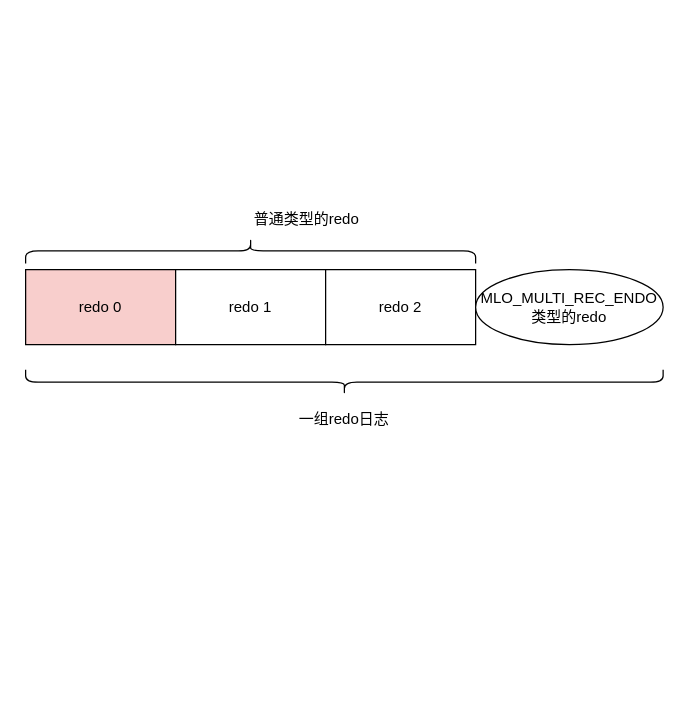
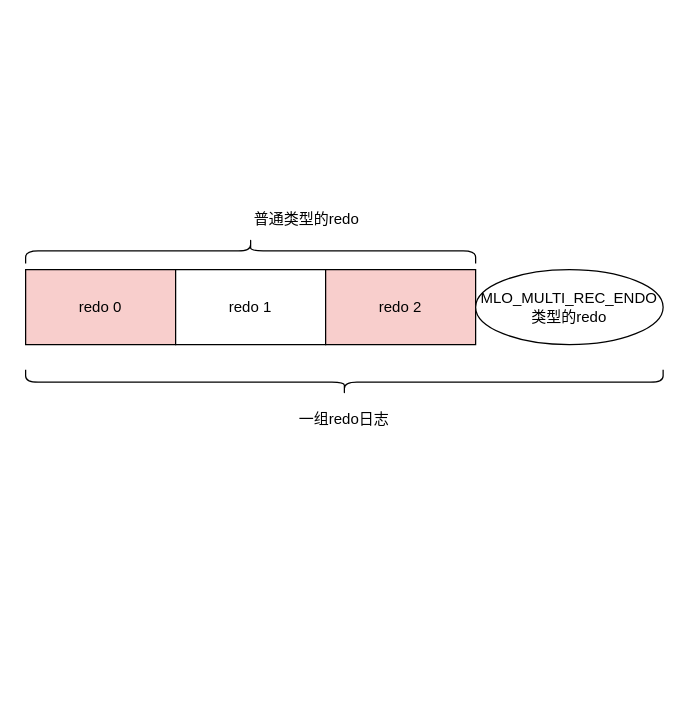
(401, 307) -> (401, 307)
